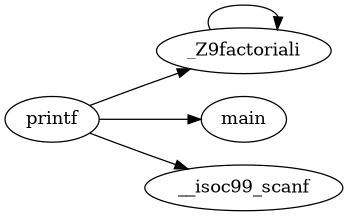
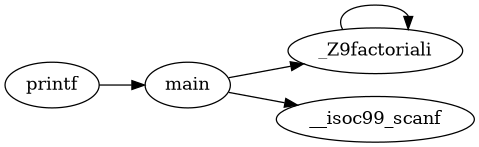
(134, 89) -> (260, 72)
(133, 149) -> (257, 98)
